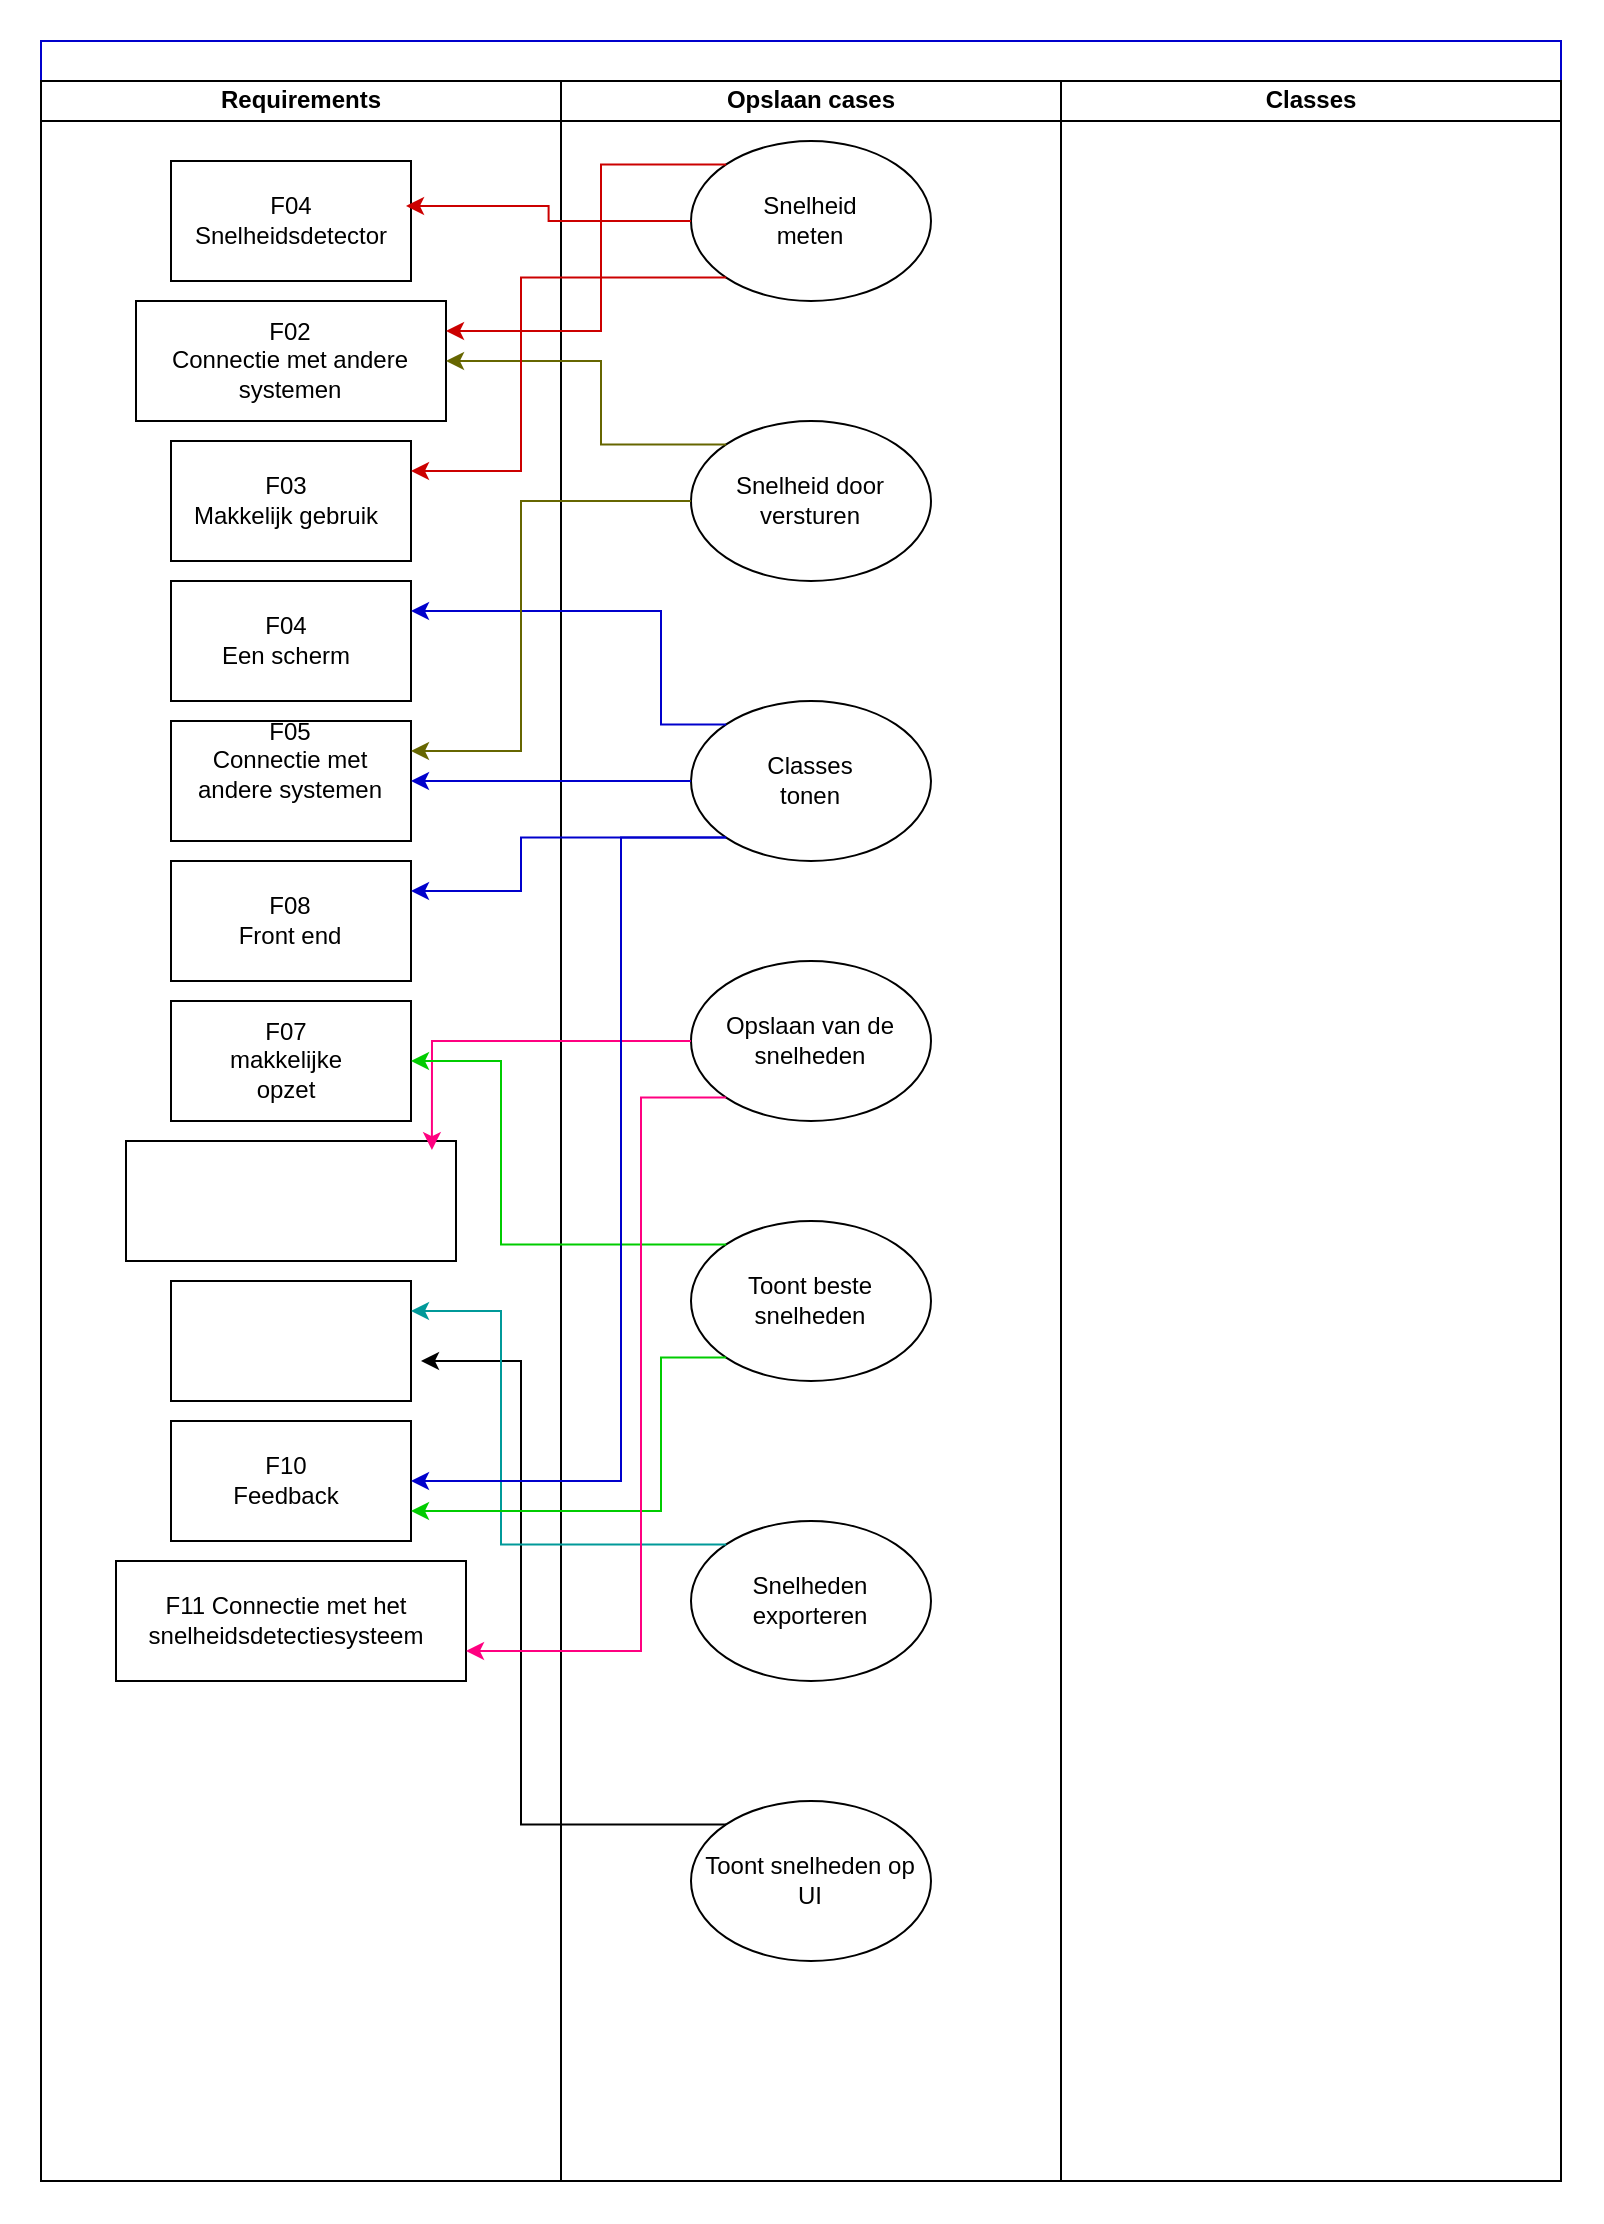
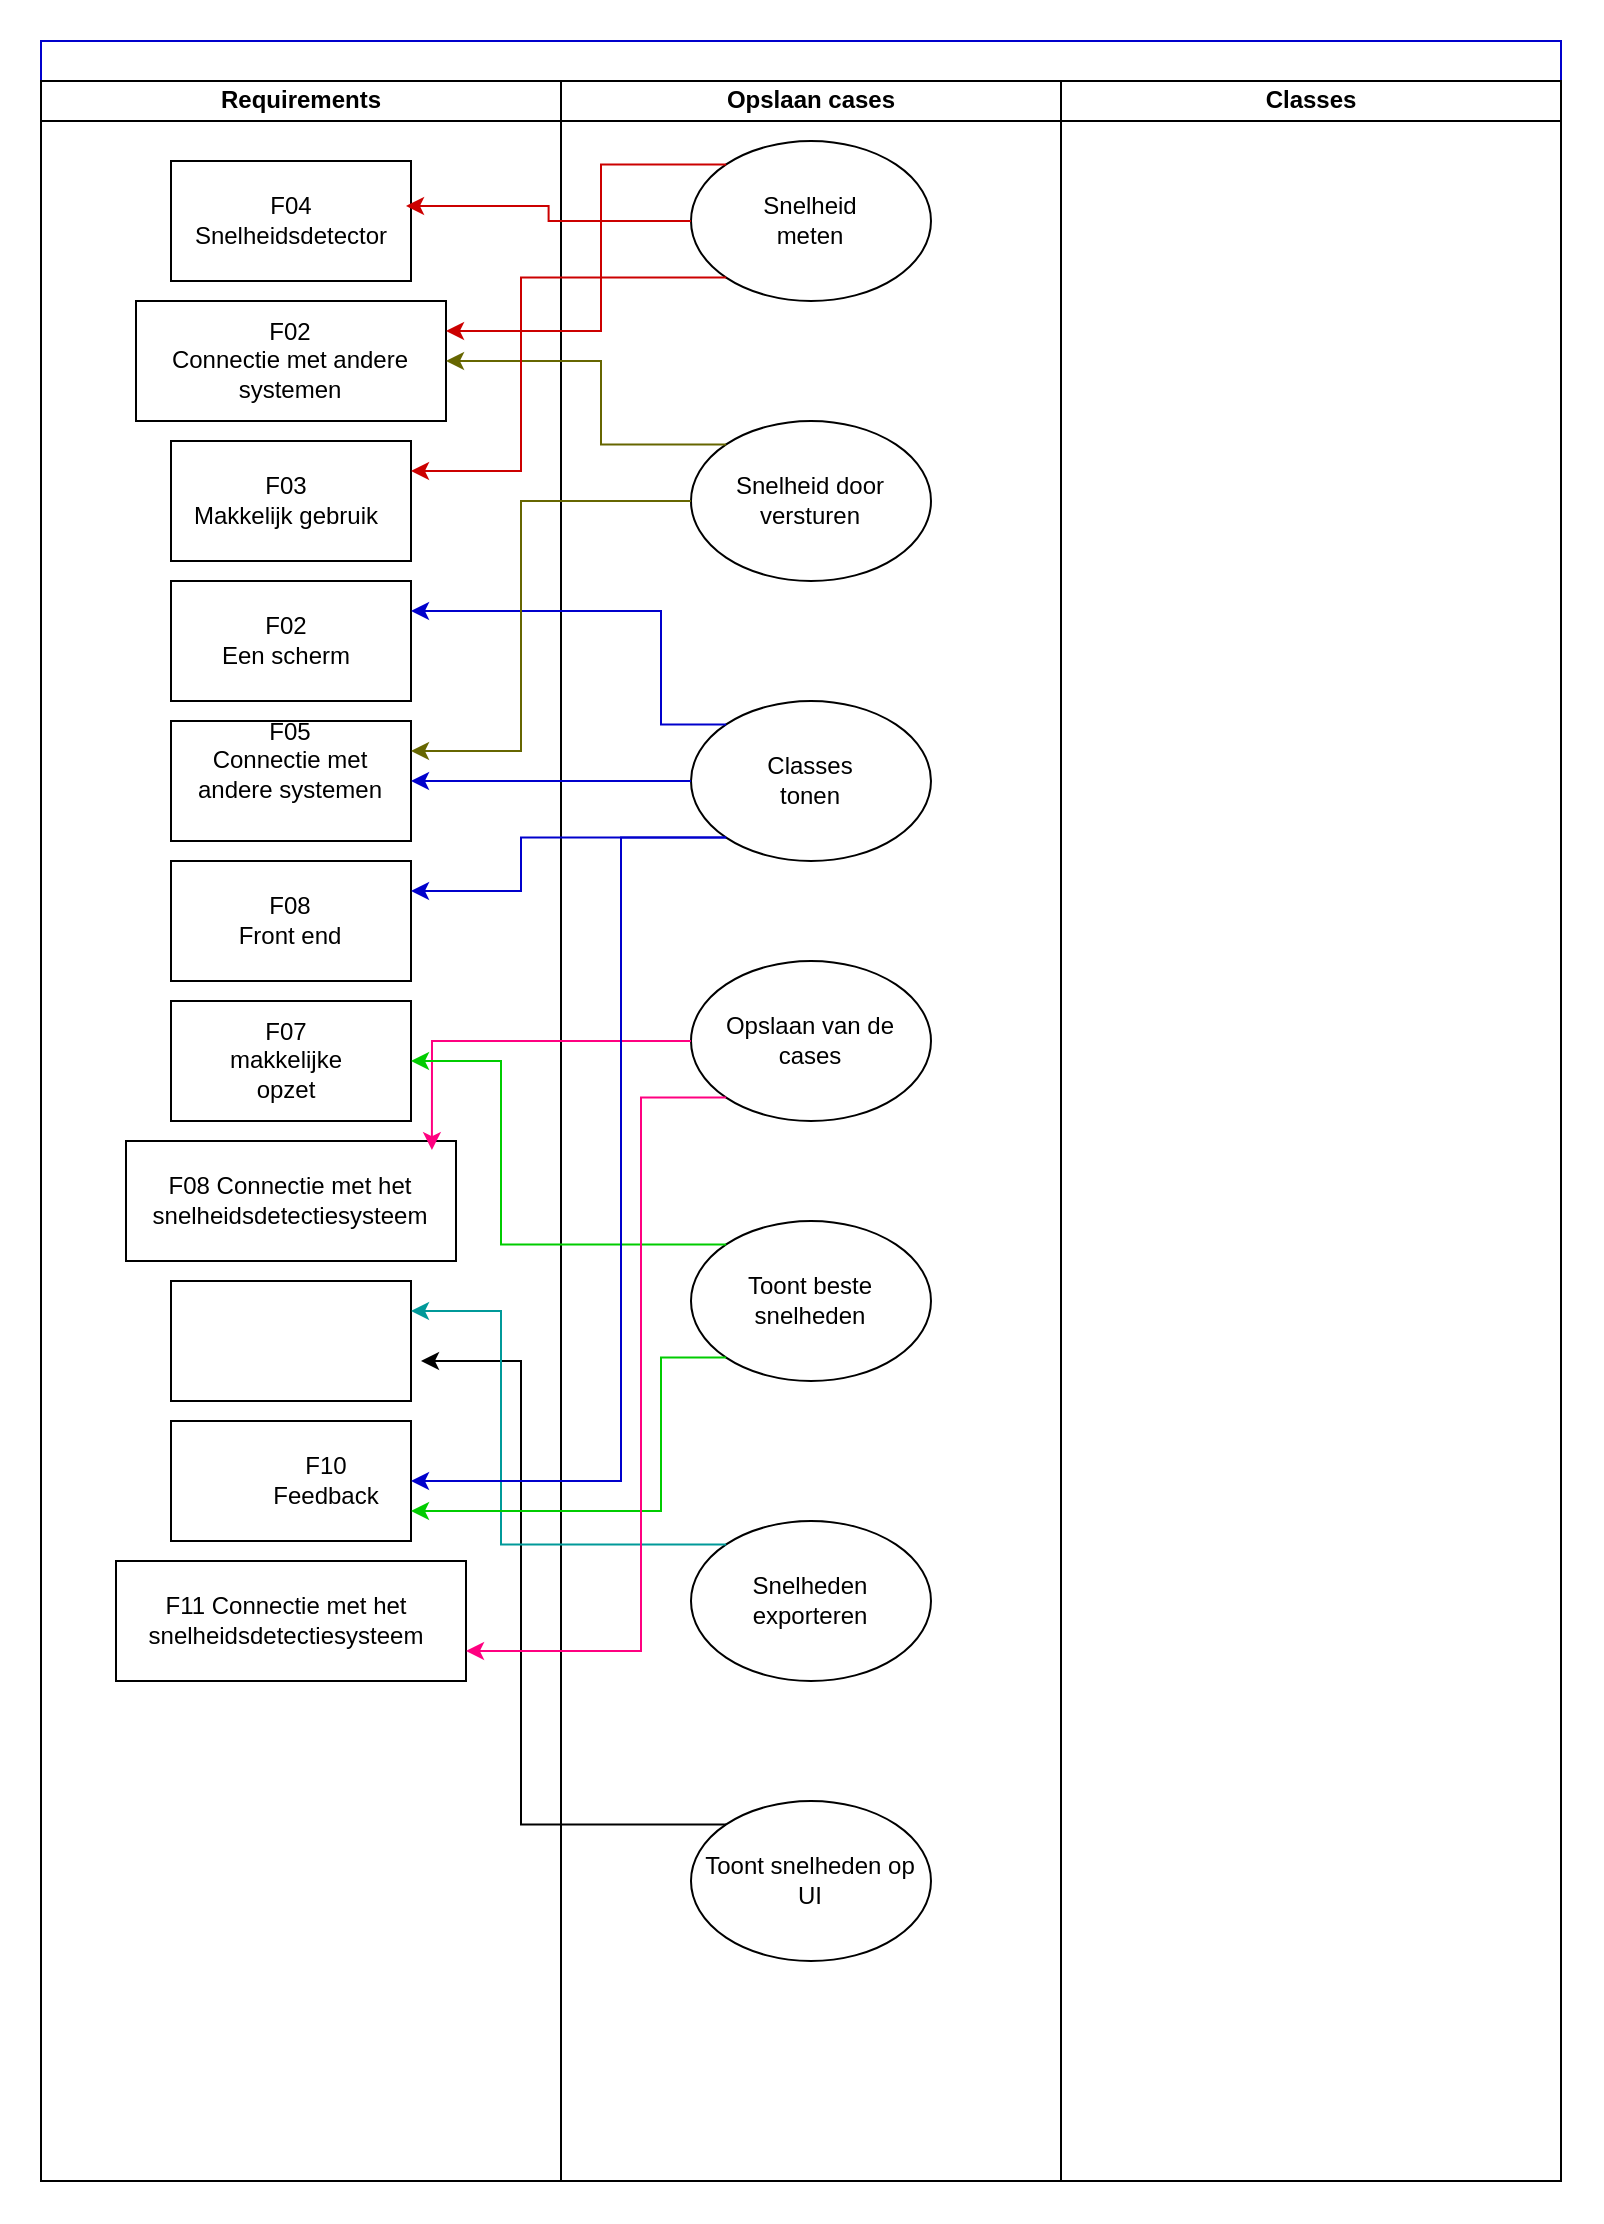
(287, 641) -> (287, 641)
(811, 1041) -> (811, 1041)
none -> (291, 1201)
(286, 1481) -> (326, 1481)
